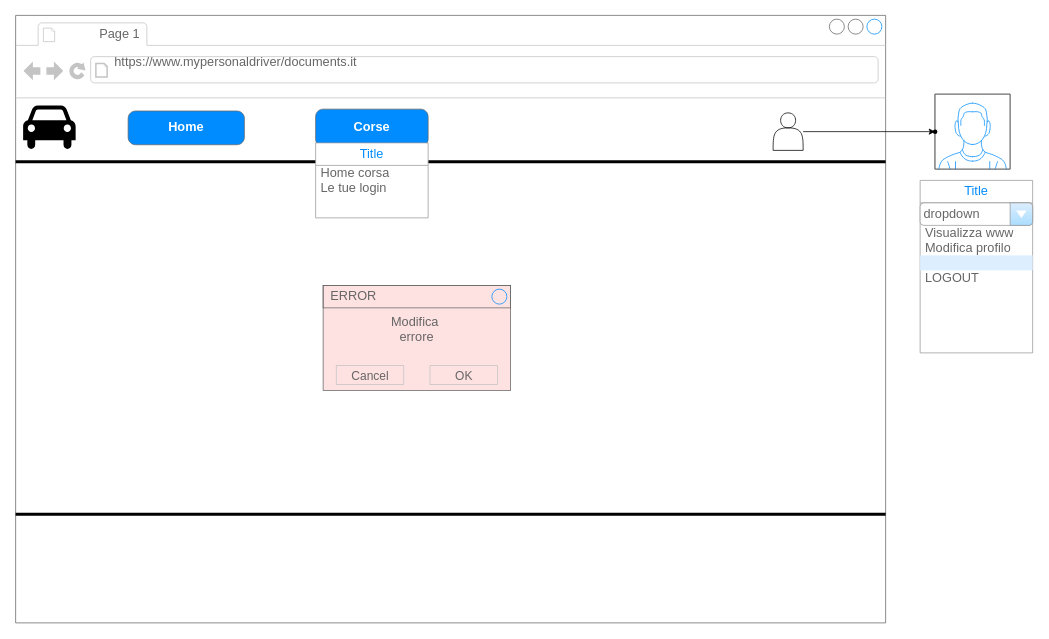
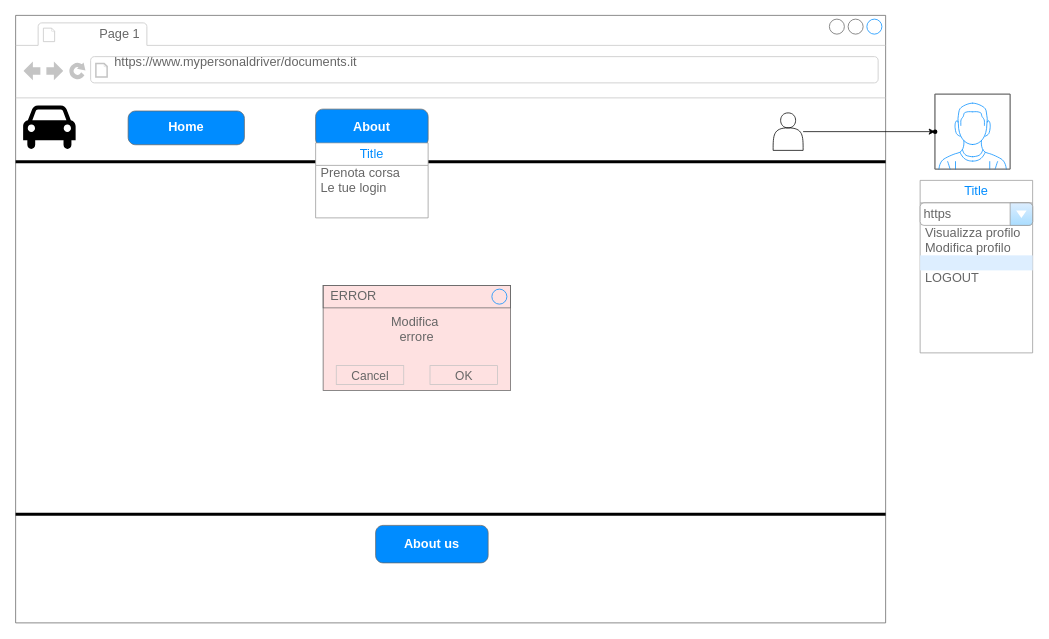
(372, 128) -> (372, 128)
(355, 173) -> (365, 173)
(952, 214) -> (941, 214)
(968, 233) -> (976, 233)
none -> (432, 544)
